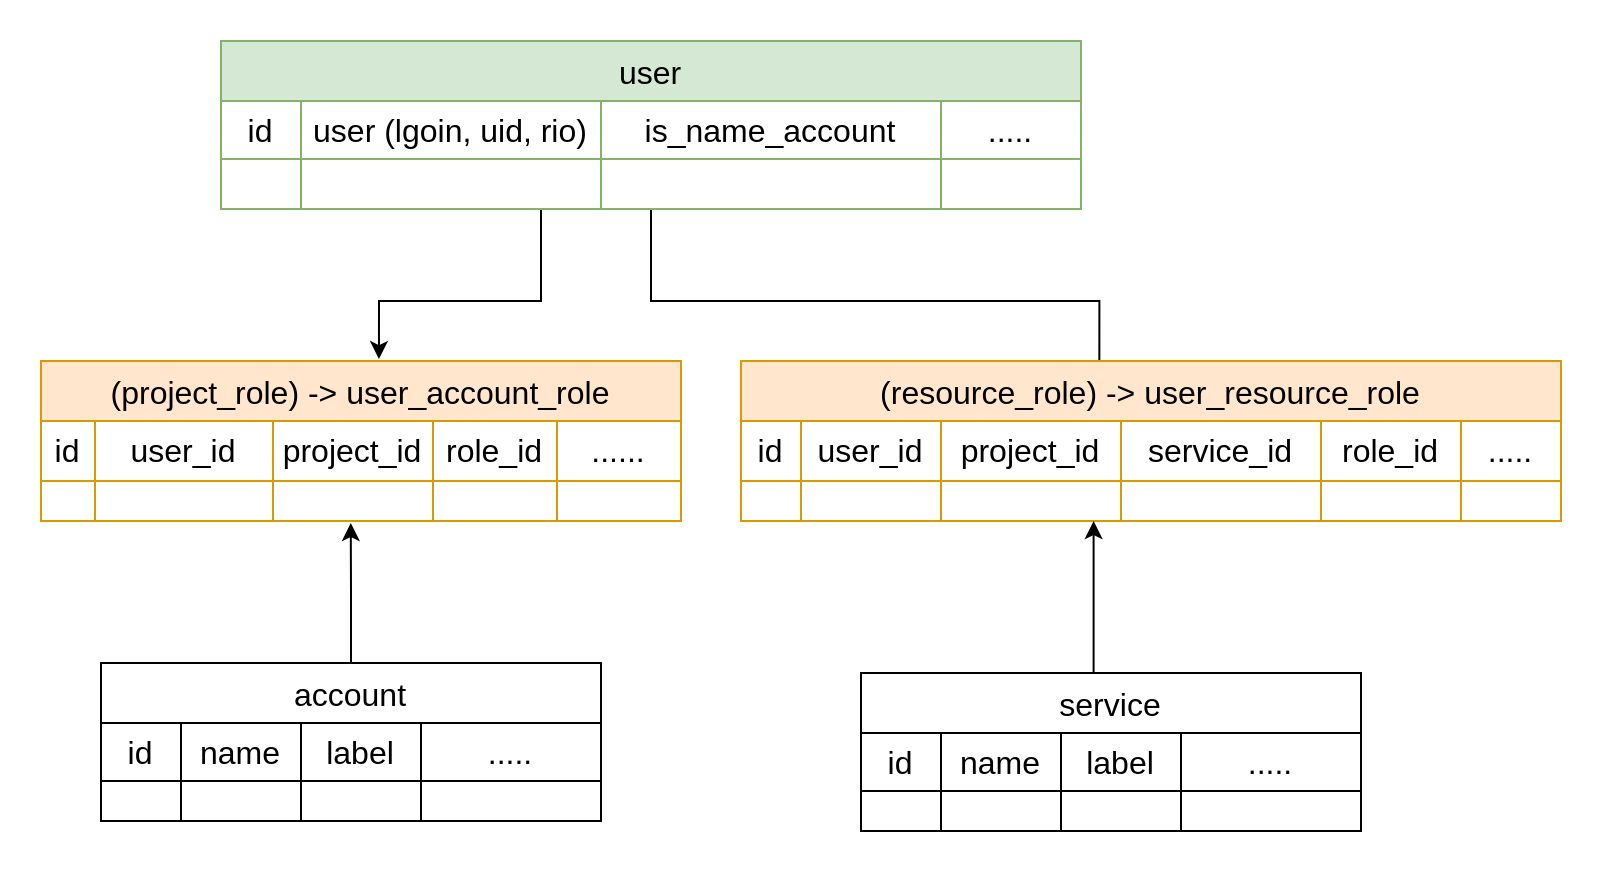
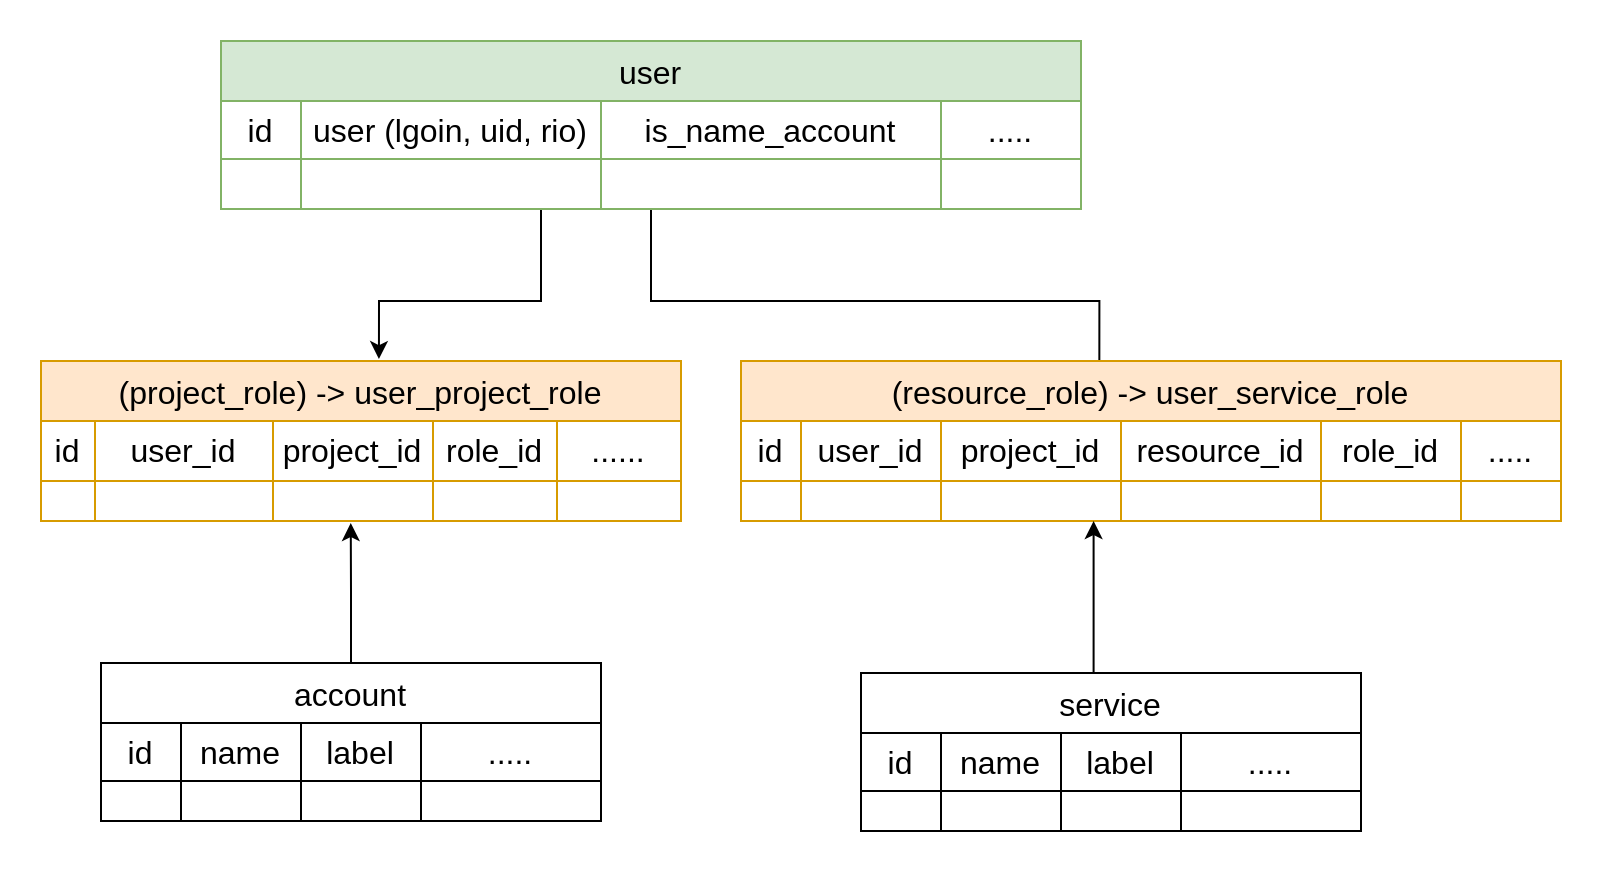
(360, 393) -> (360, 393)
(1150, 393) -> (1150, 393)
(1221, 451) -> (1221, 451)
